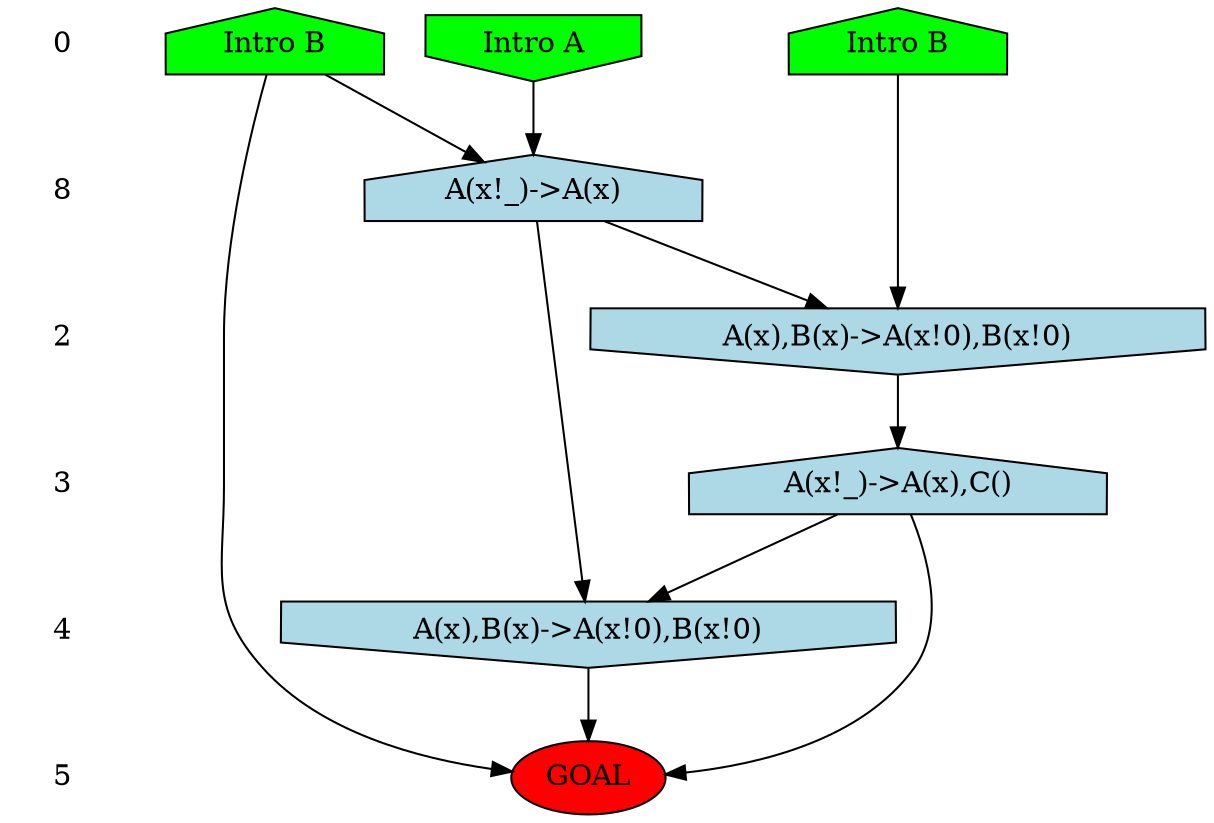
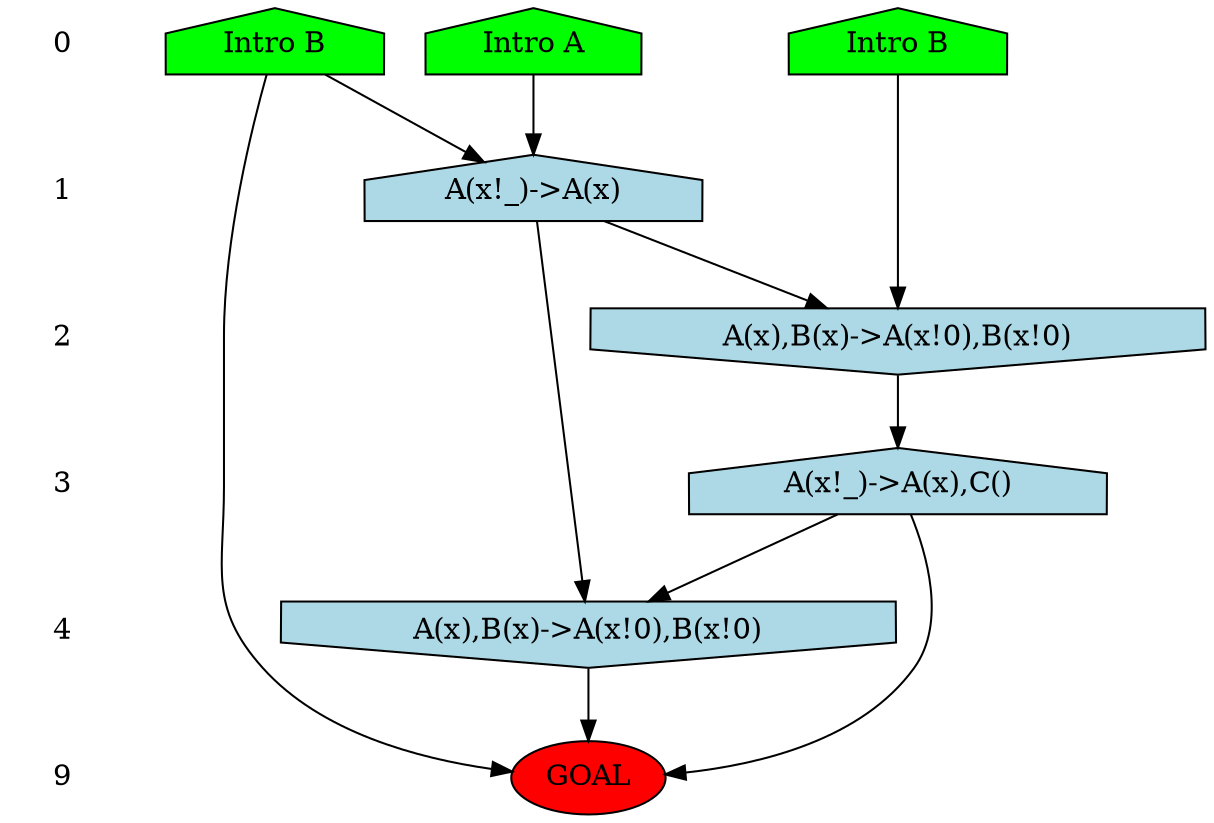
(533, 45) -> (533, 45)
(63, 191) -> (63, 191)
(63, 778) -> (63, 778)
